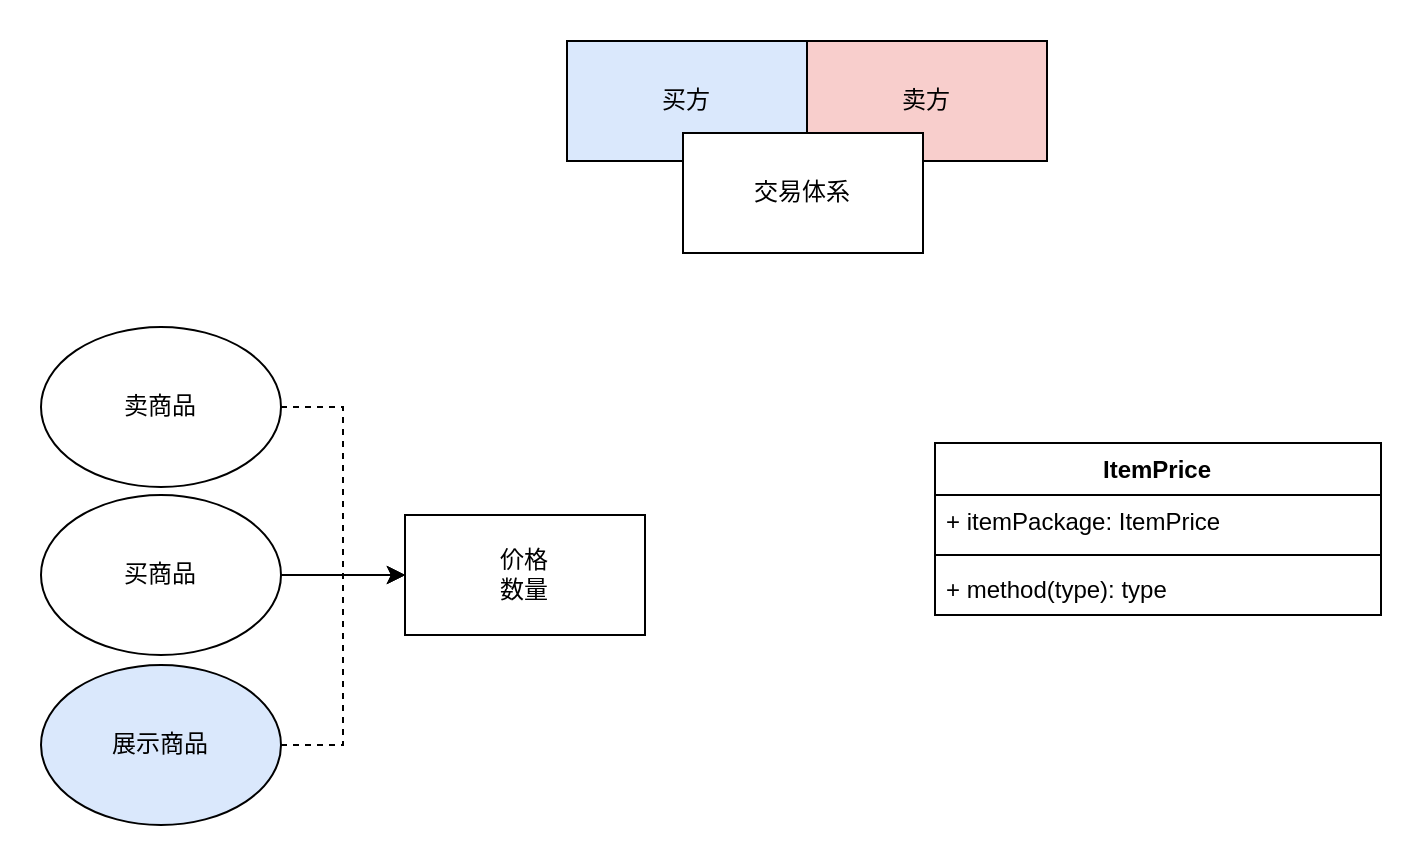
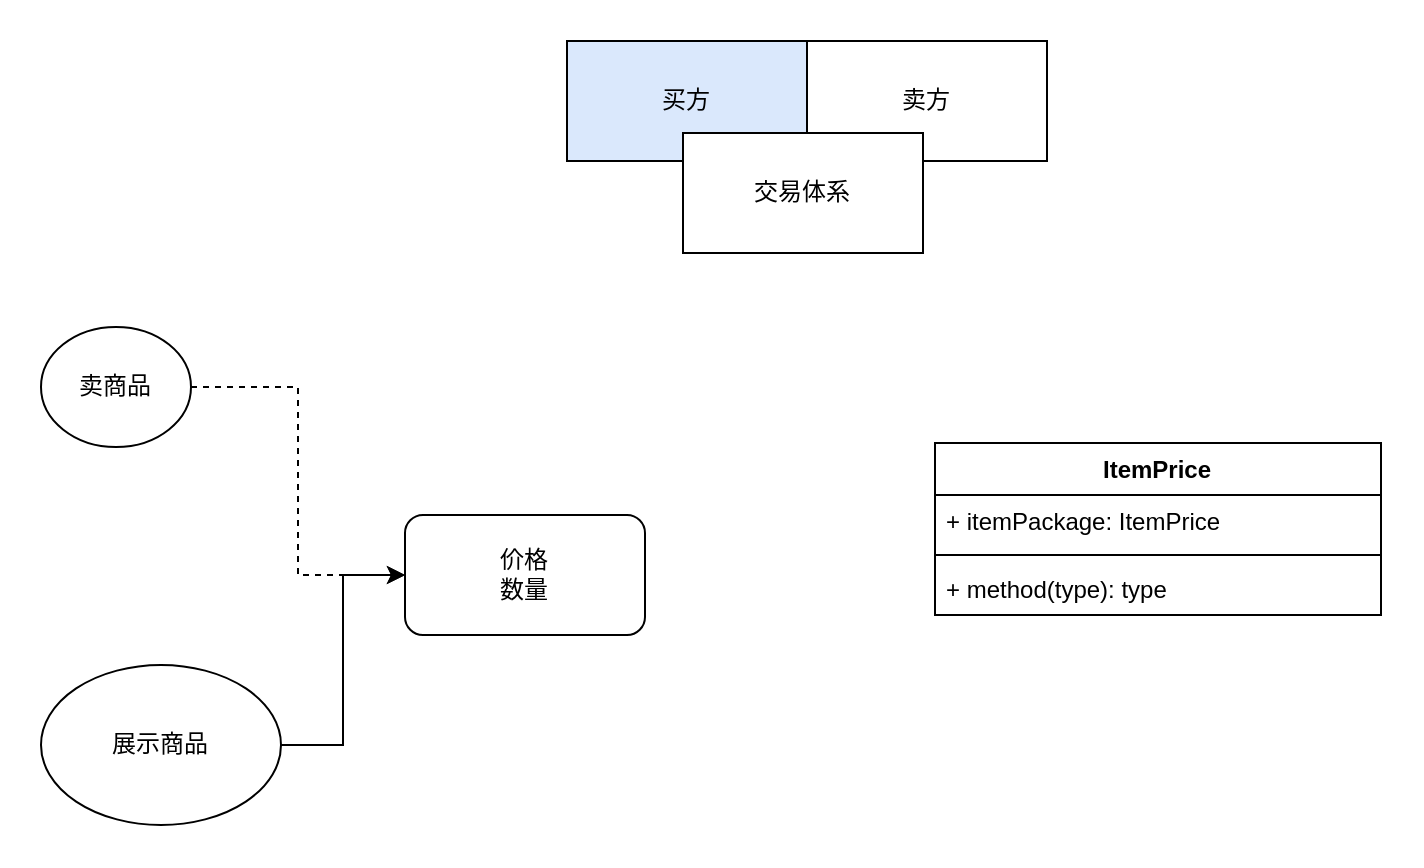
(927, 101) -> (927, 101)
(161, 407) -> (116, 387)
(161, 575) -> none
(288, 575) -> none
(525, 575) -> (525, 575)
(343, 691) -> (343, 691)
(161, 745) -> (161, 745)
